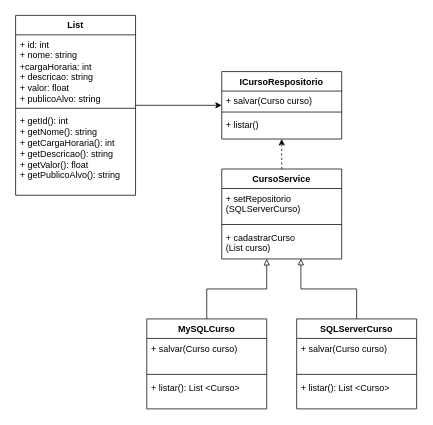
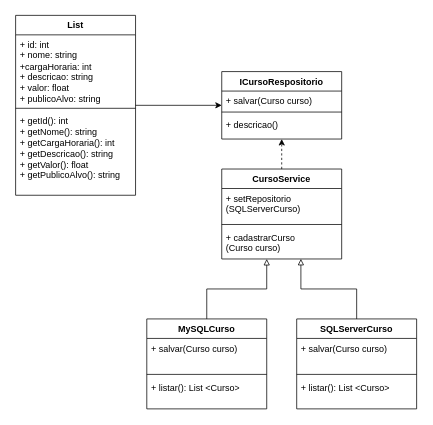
(248, 126) -> (257, 126)
(265, 244) -> (265, 244)
